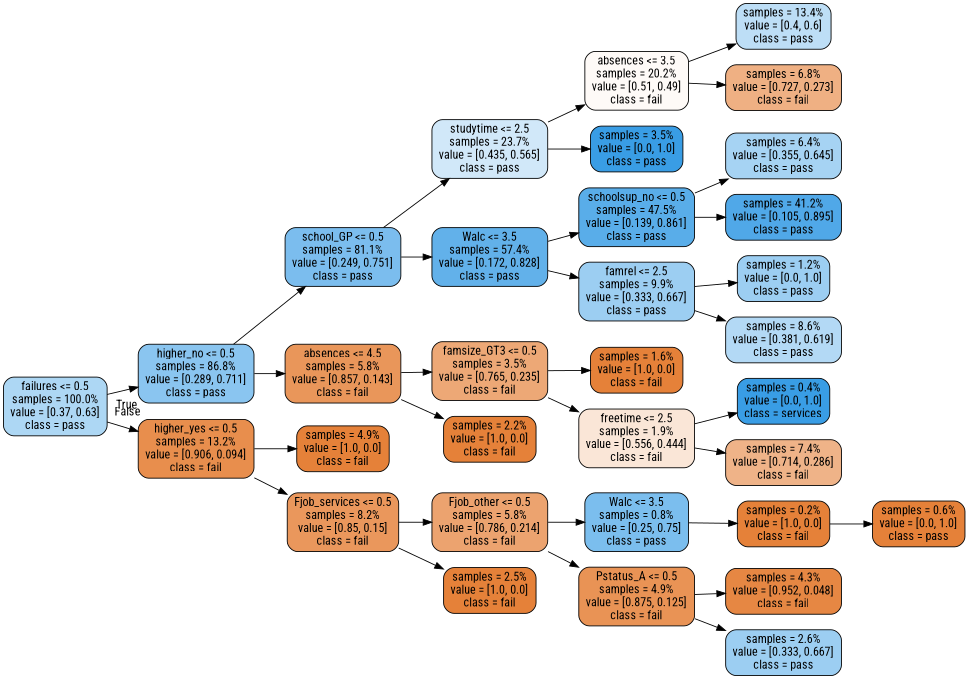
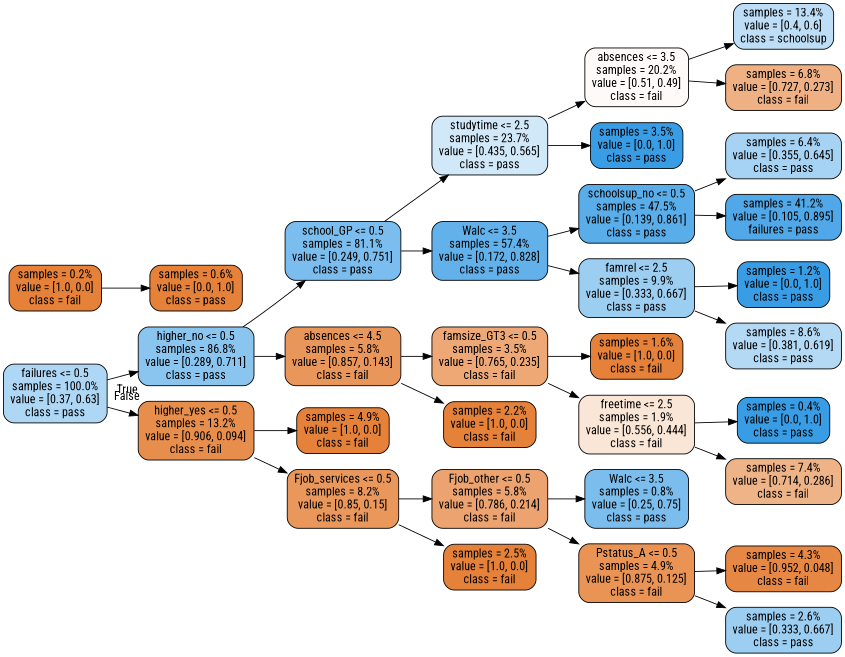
(784, 26) -> (784, 26)
(784, 217) -> (784, 217)
(784, 279) -> (784, 285)
(784, 401) -> (784, 420)
(709, 523) -> none
